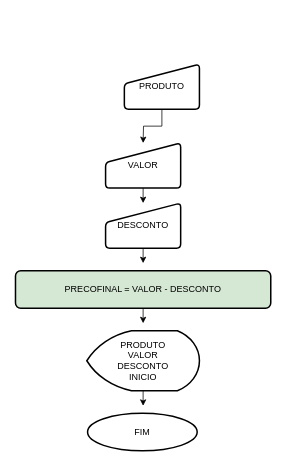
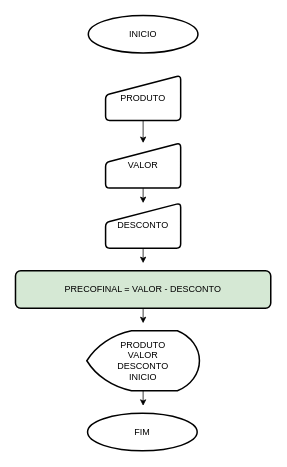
none -> (143, 34)
(162, 87) -> (143, 98)
